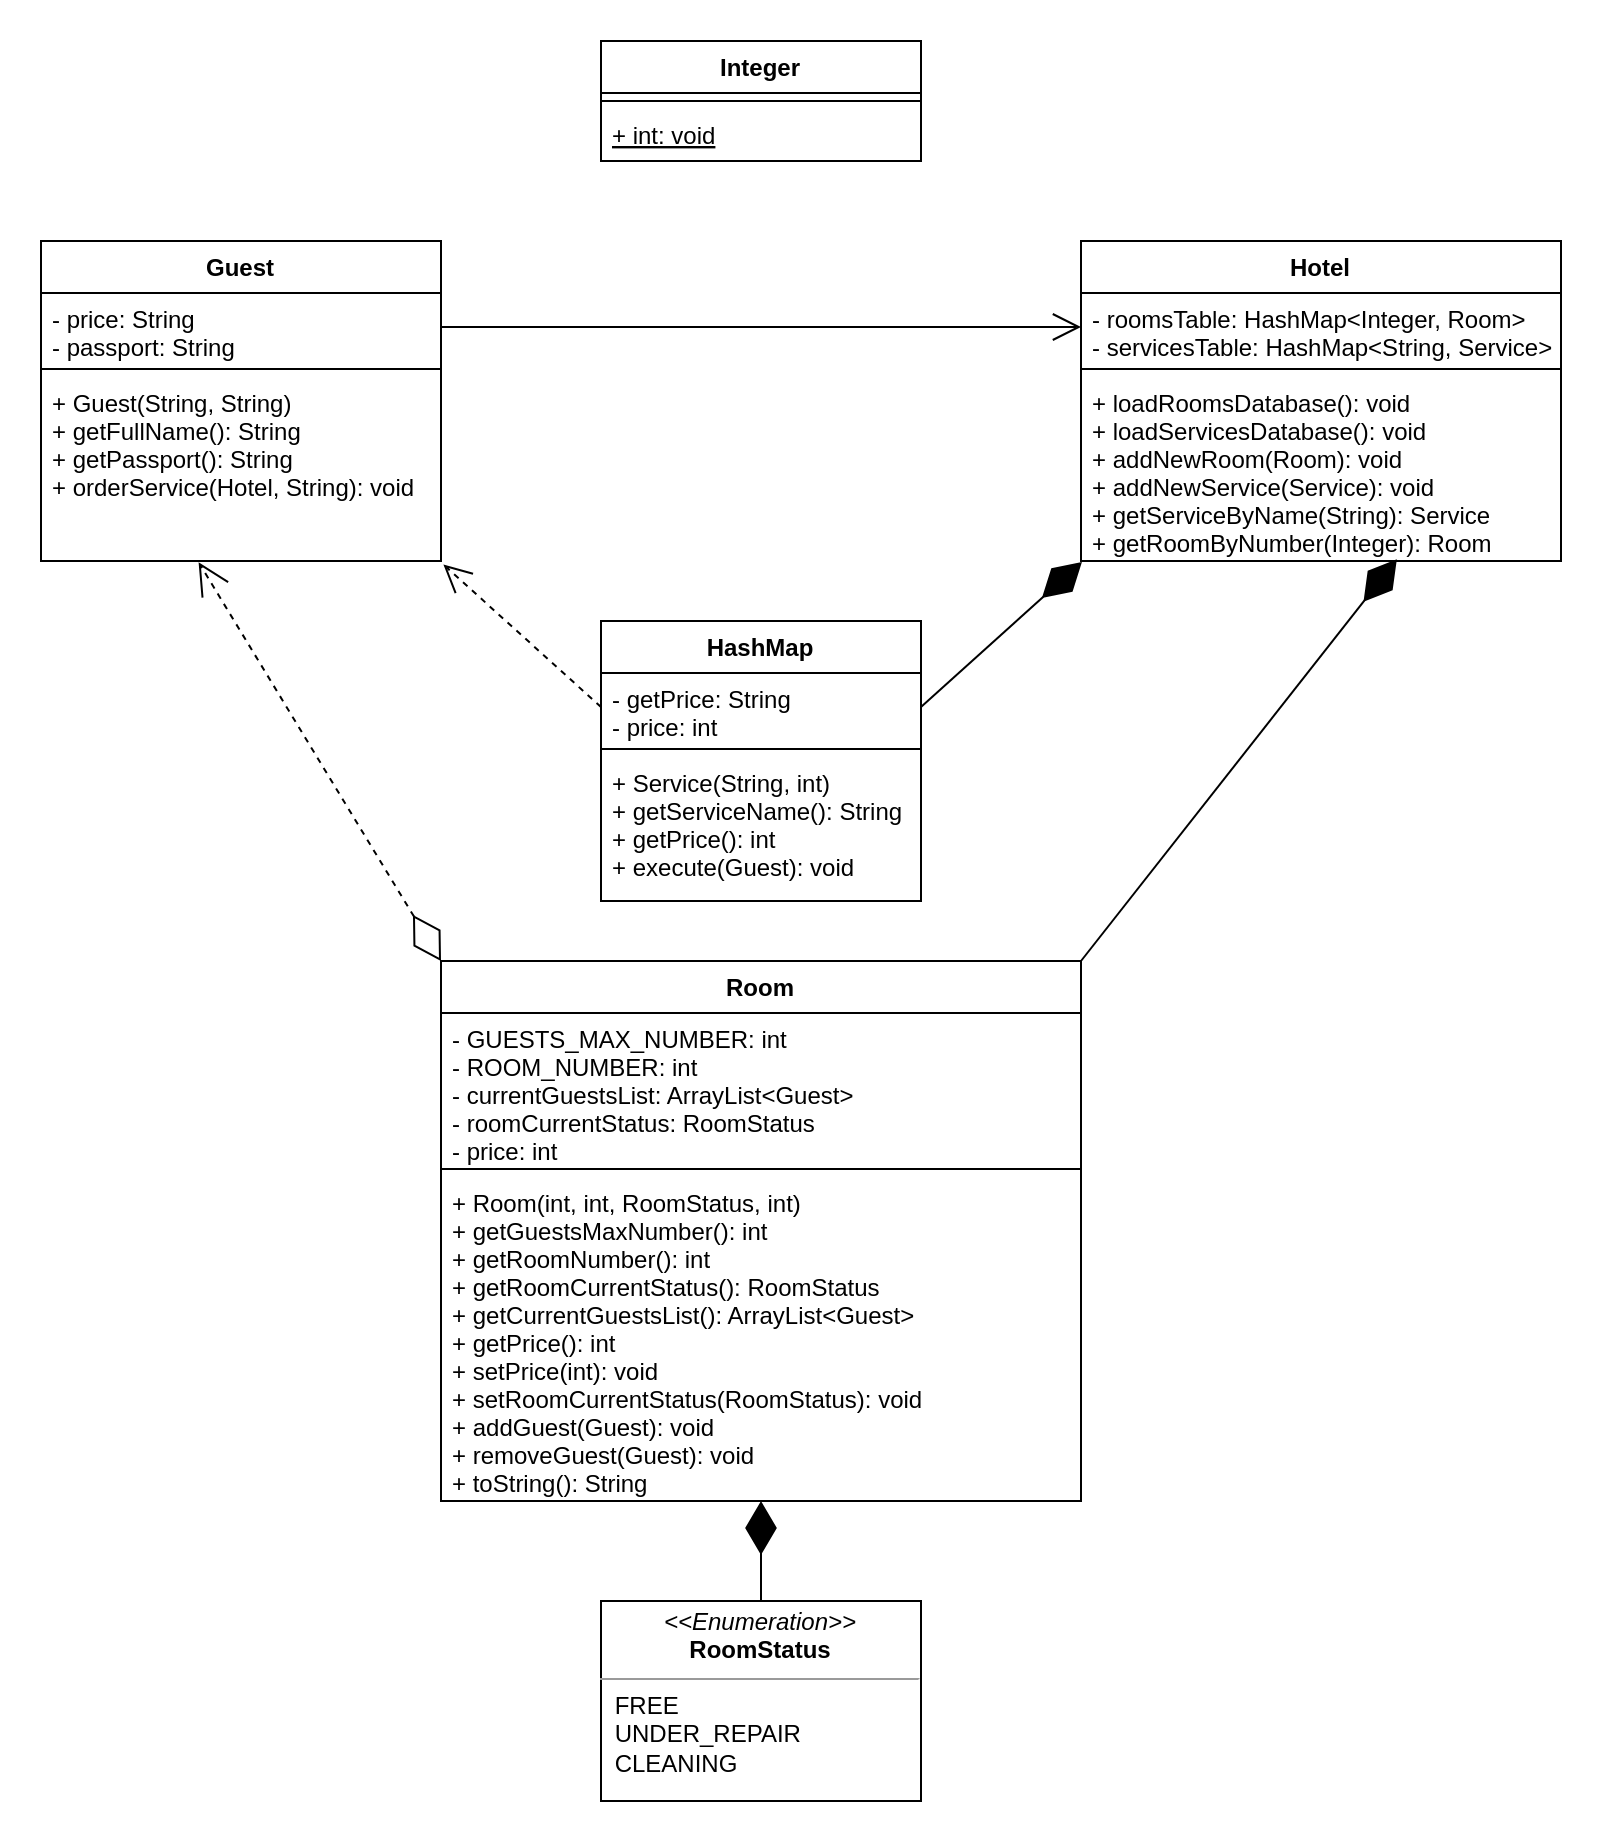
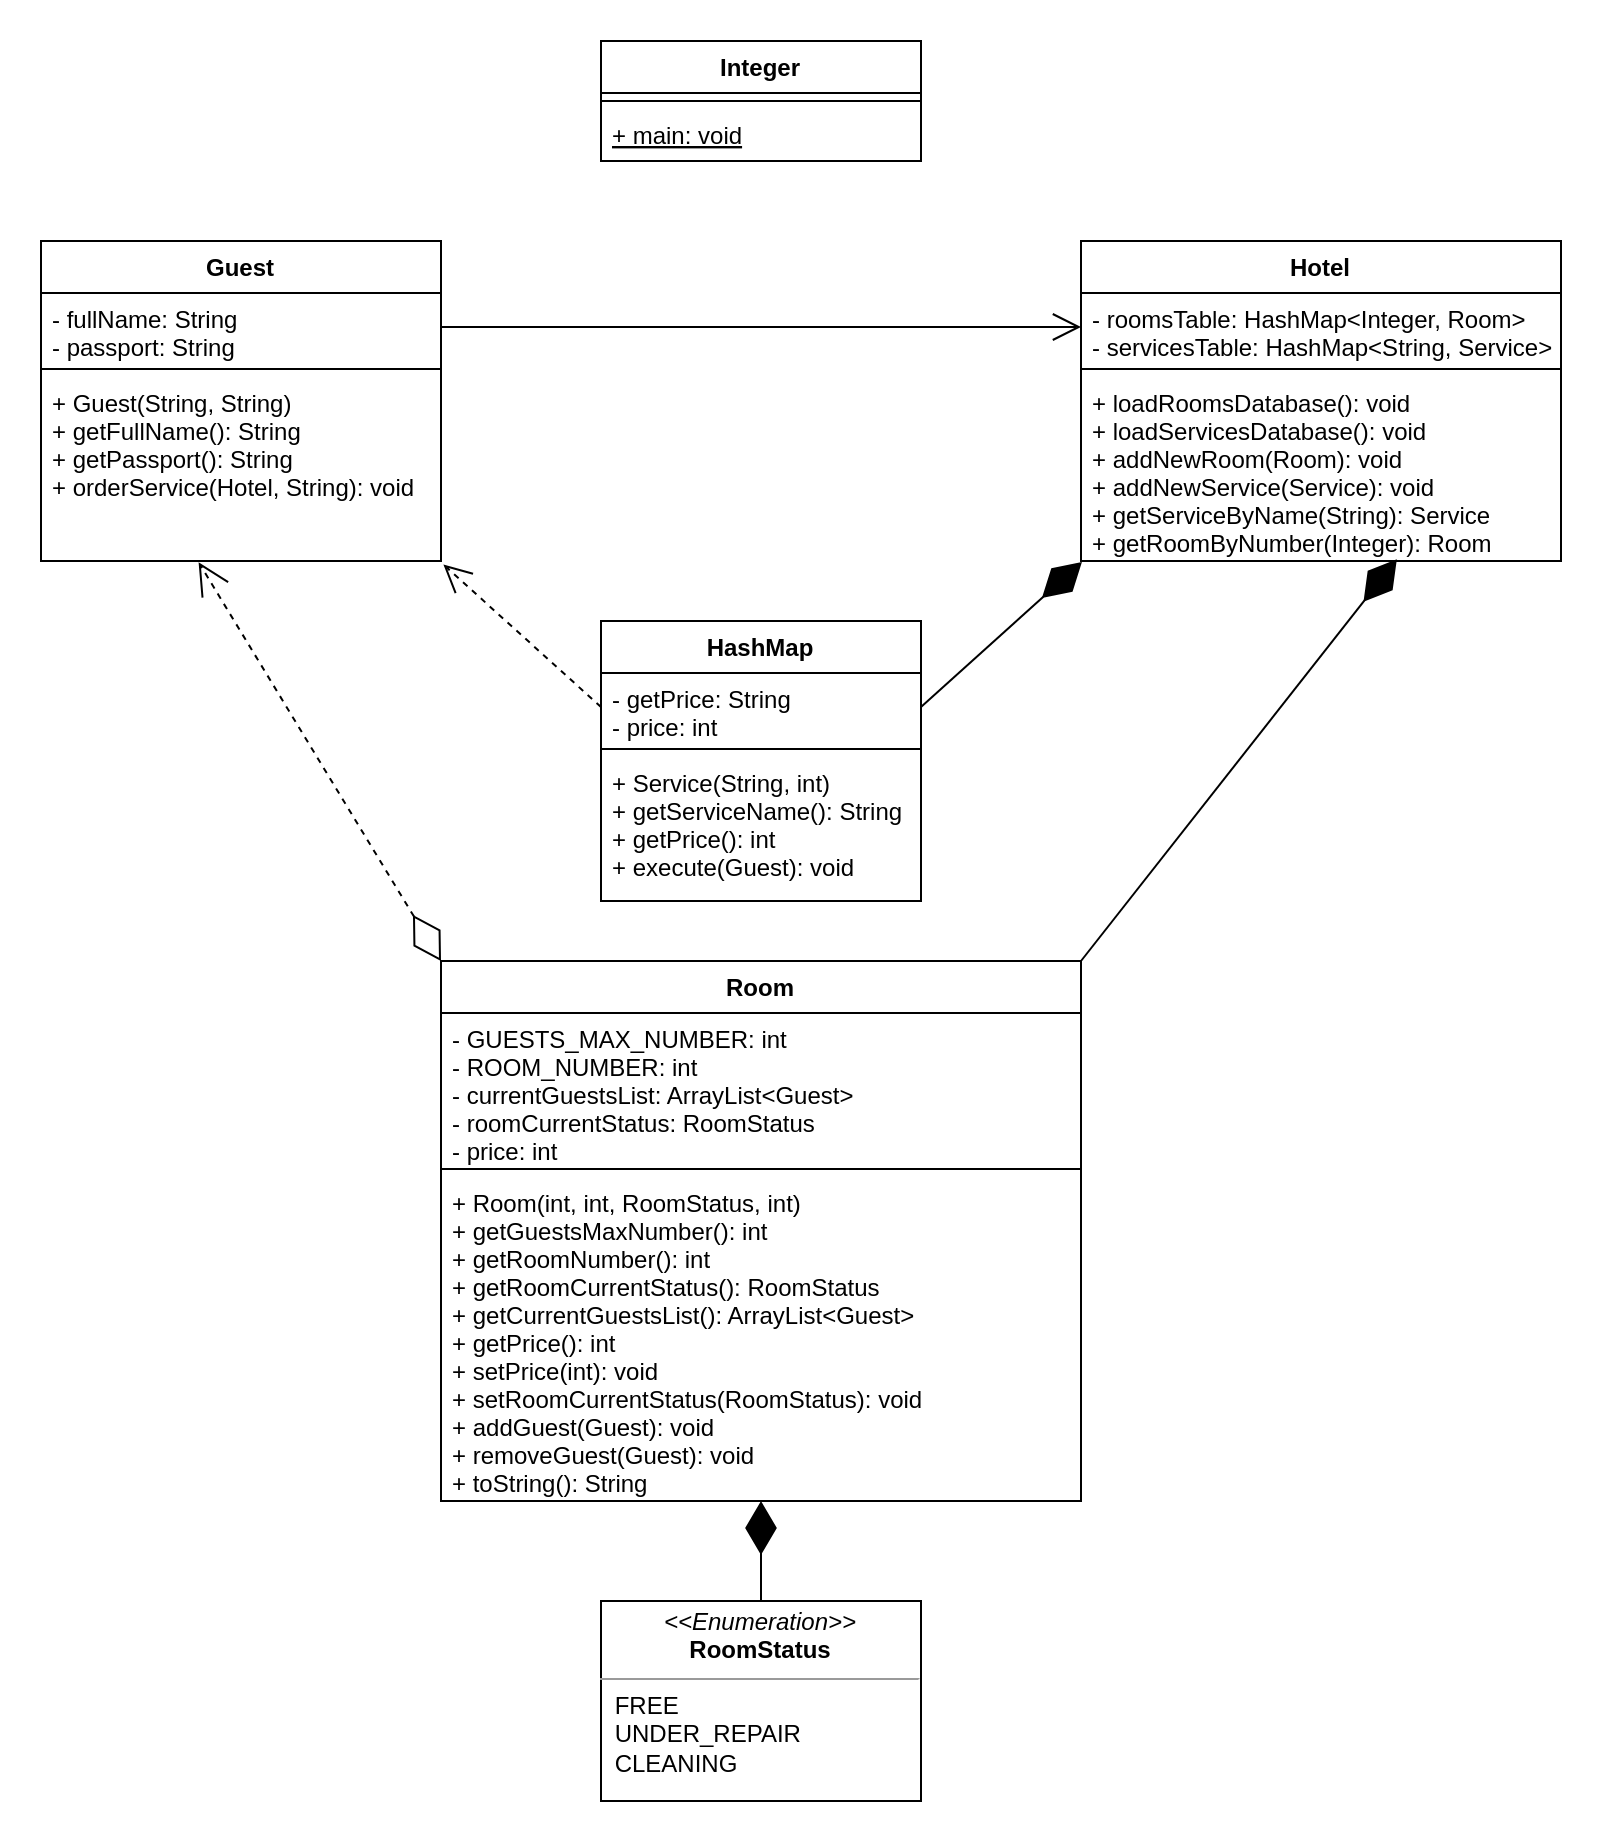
(670, 136) -> (677, 136)
(137, 320) -> (154, 320)
